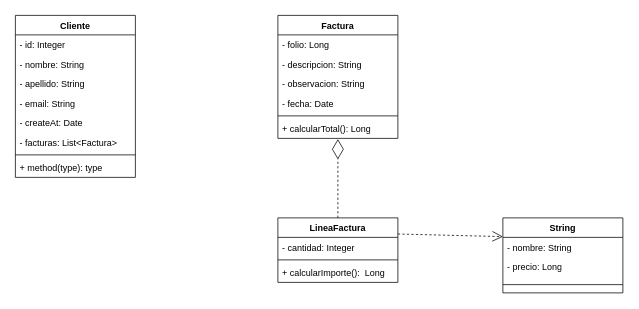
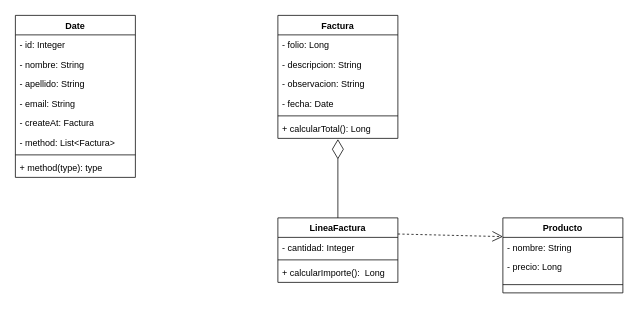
(75, 26) -> (75, 26)
(57, 124) -> (64, 124)
(76, 148) -> (73, 143)
(338, 188) -> (338, 188)
(563, 229) -> (563, 229)
